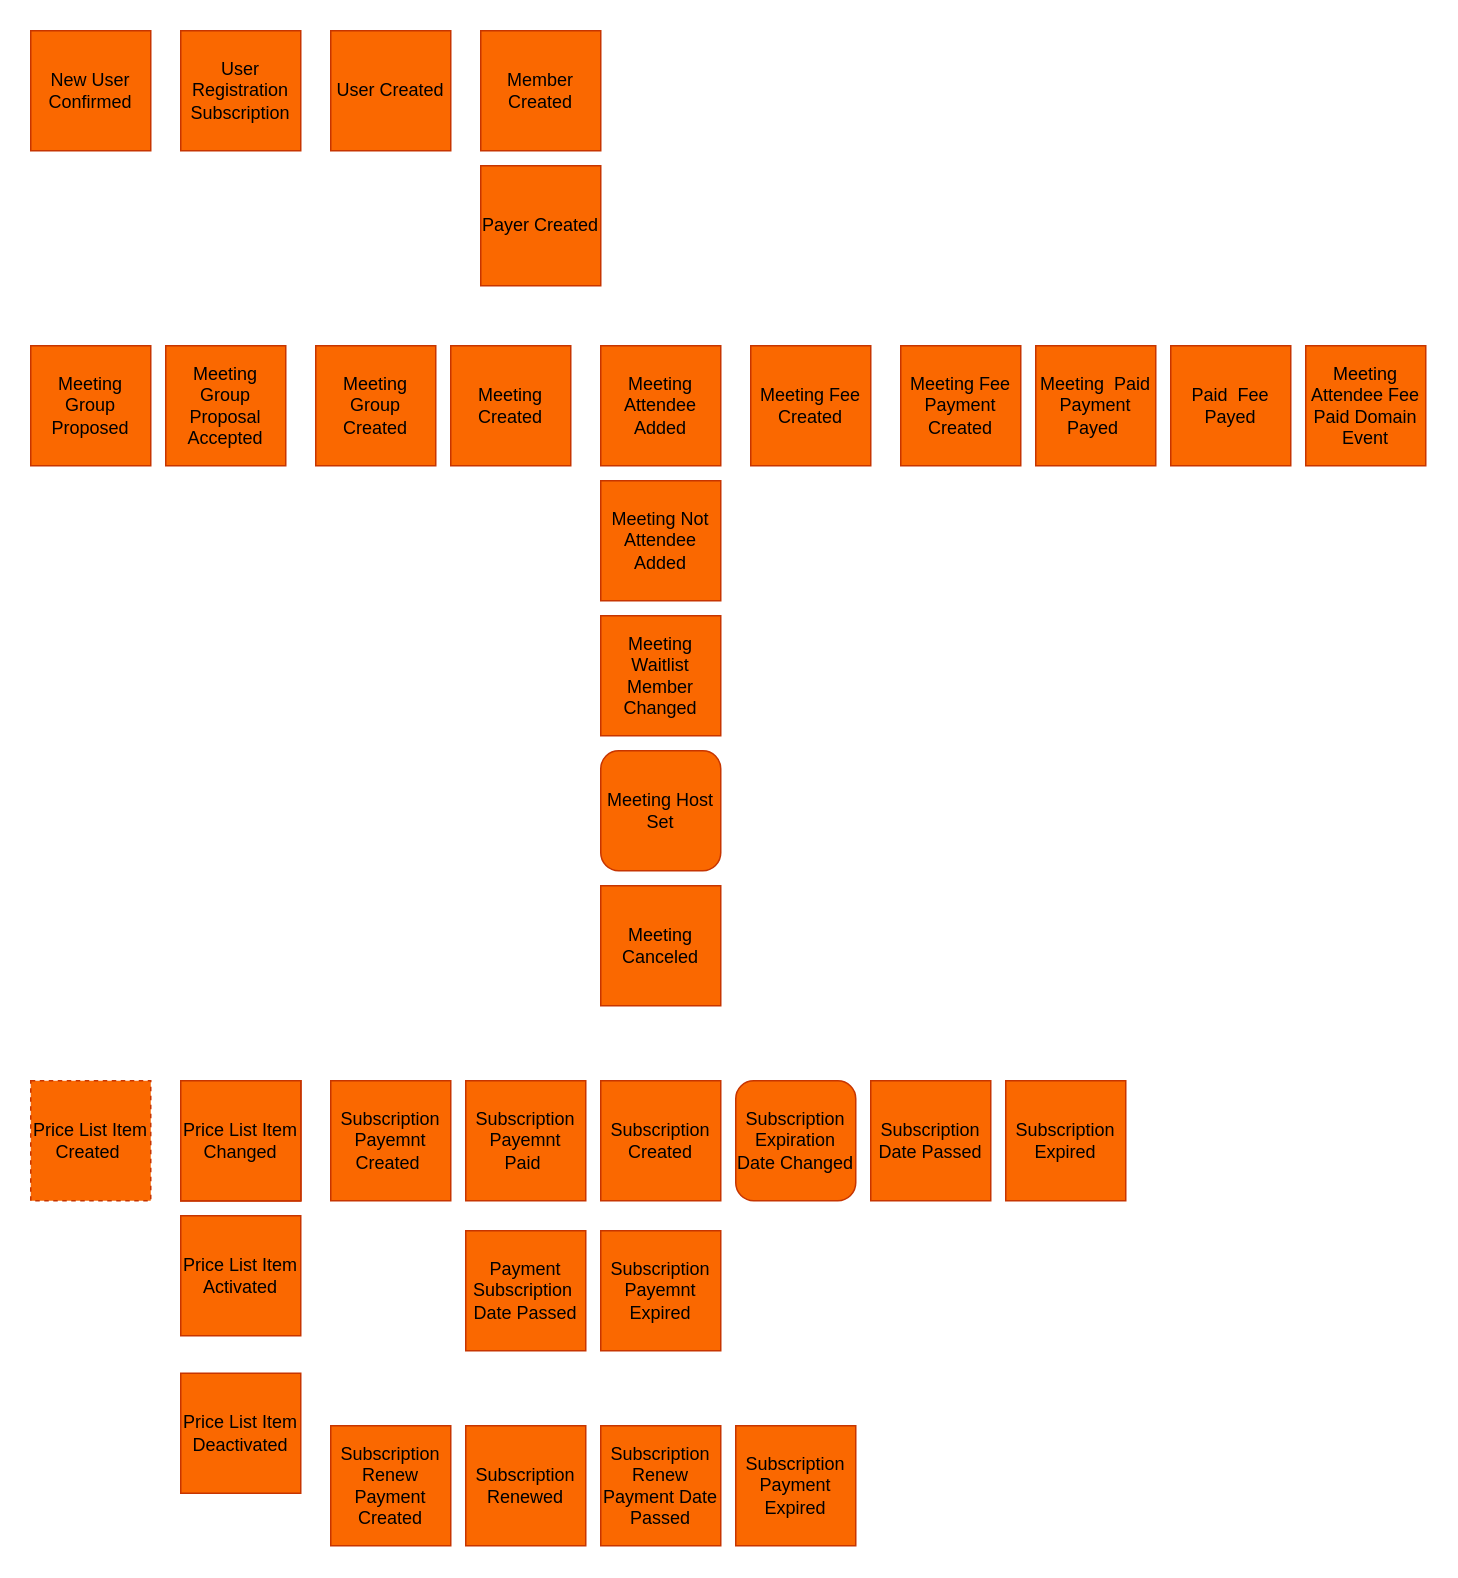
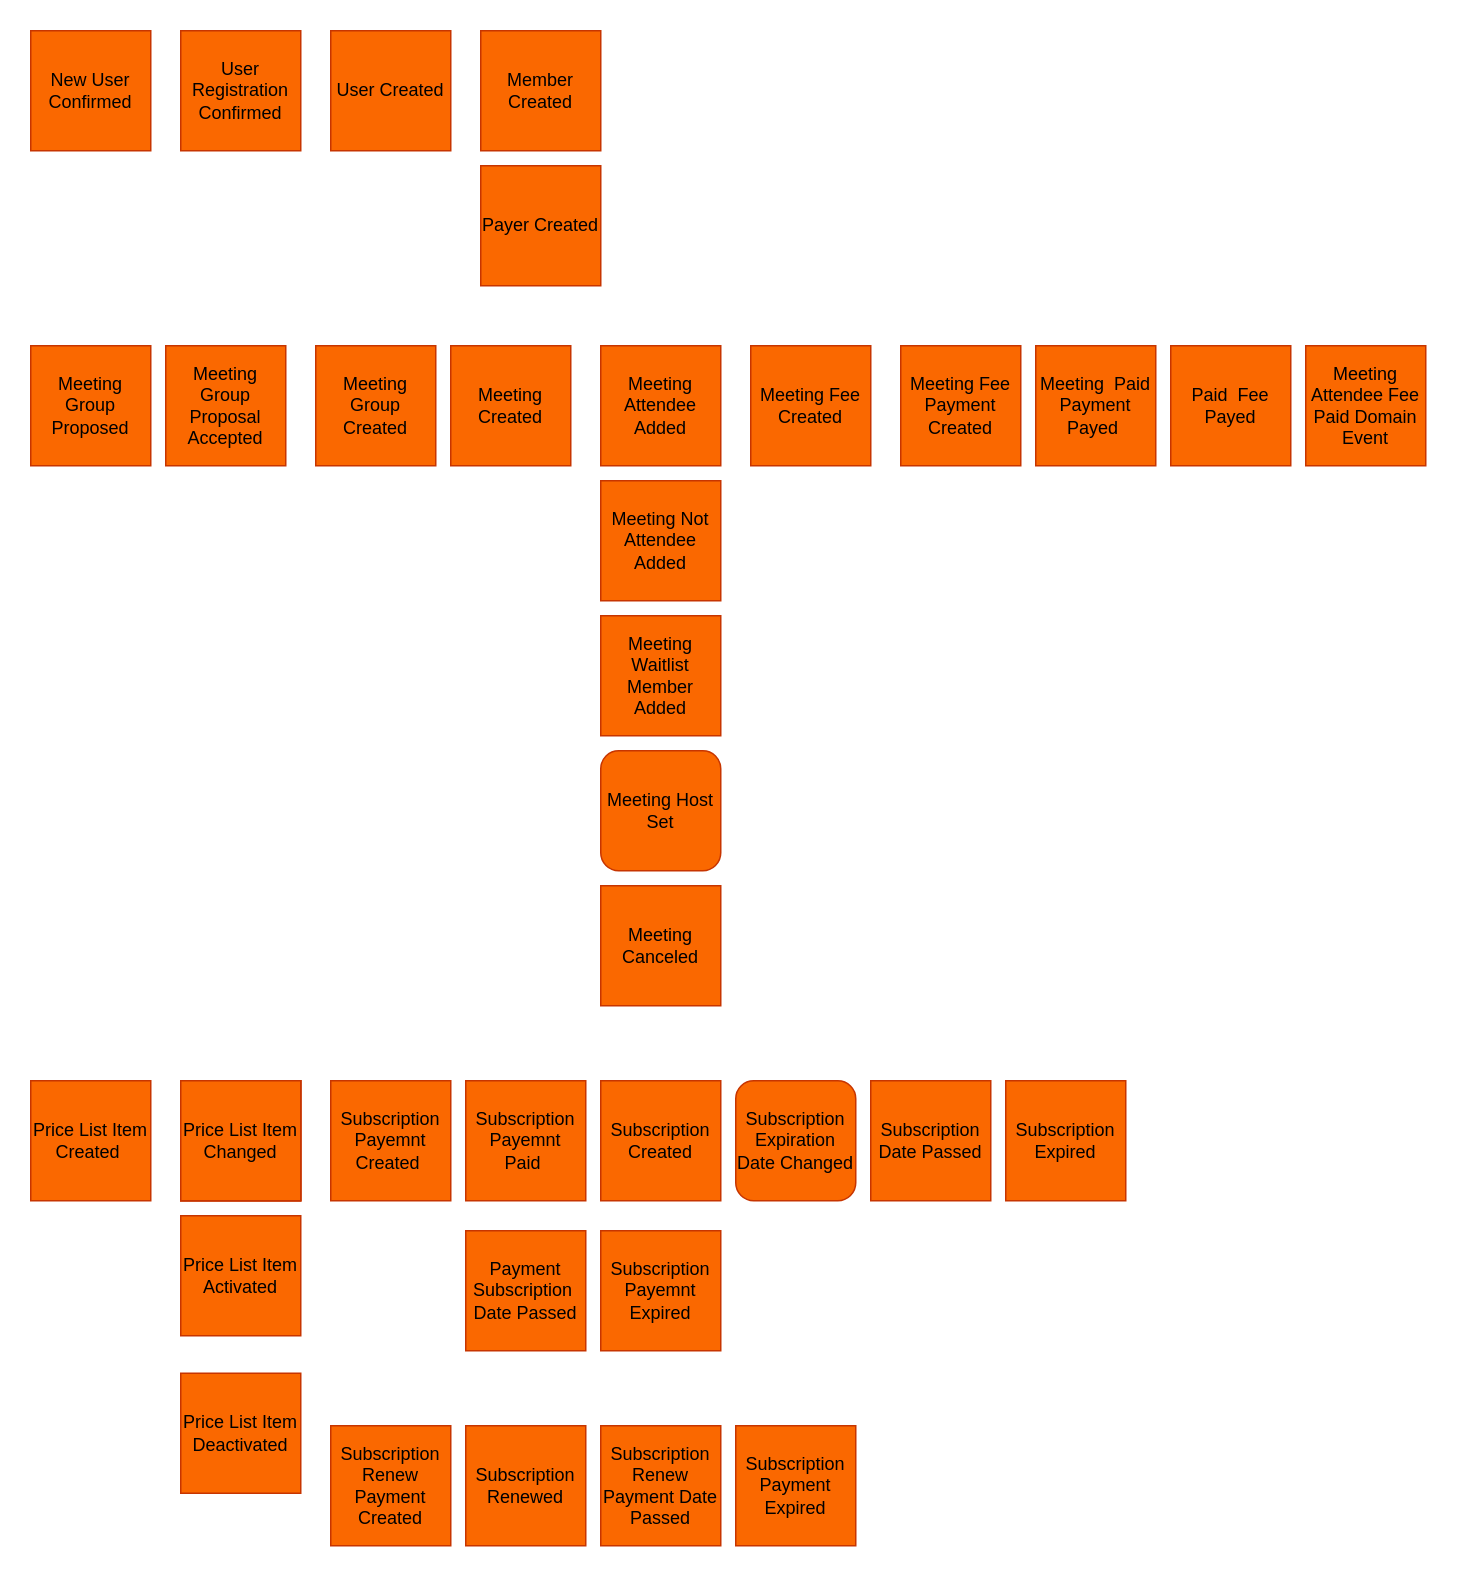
(241, 91) -> (241, 91)
(661, 676) -> (661, 676)
(91, 1141) -> (91, 1141)
